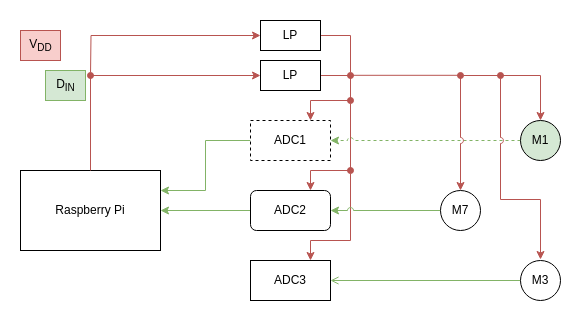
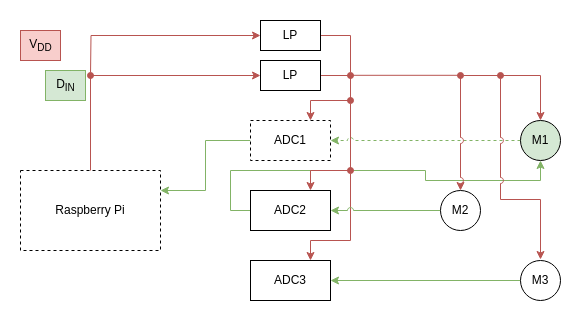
(91, 211) -> (91, 211)
(200, 211) -> (448, 181)
(291, 211) -> (291, 211)
(461, 211) -> (461, 211)
(336, 281) -> (338, 281)
